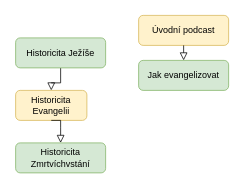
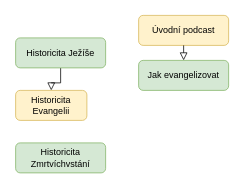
(60, 123) -> none
